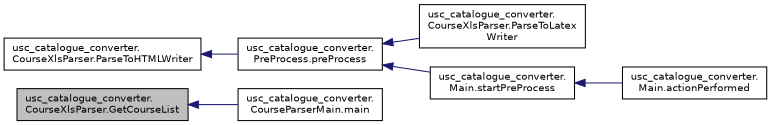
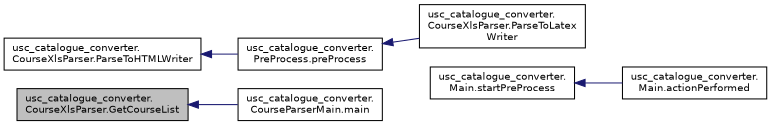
(412, 69) -> none
